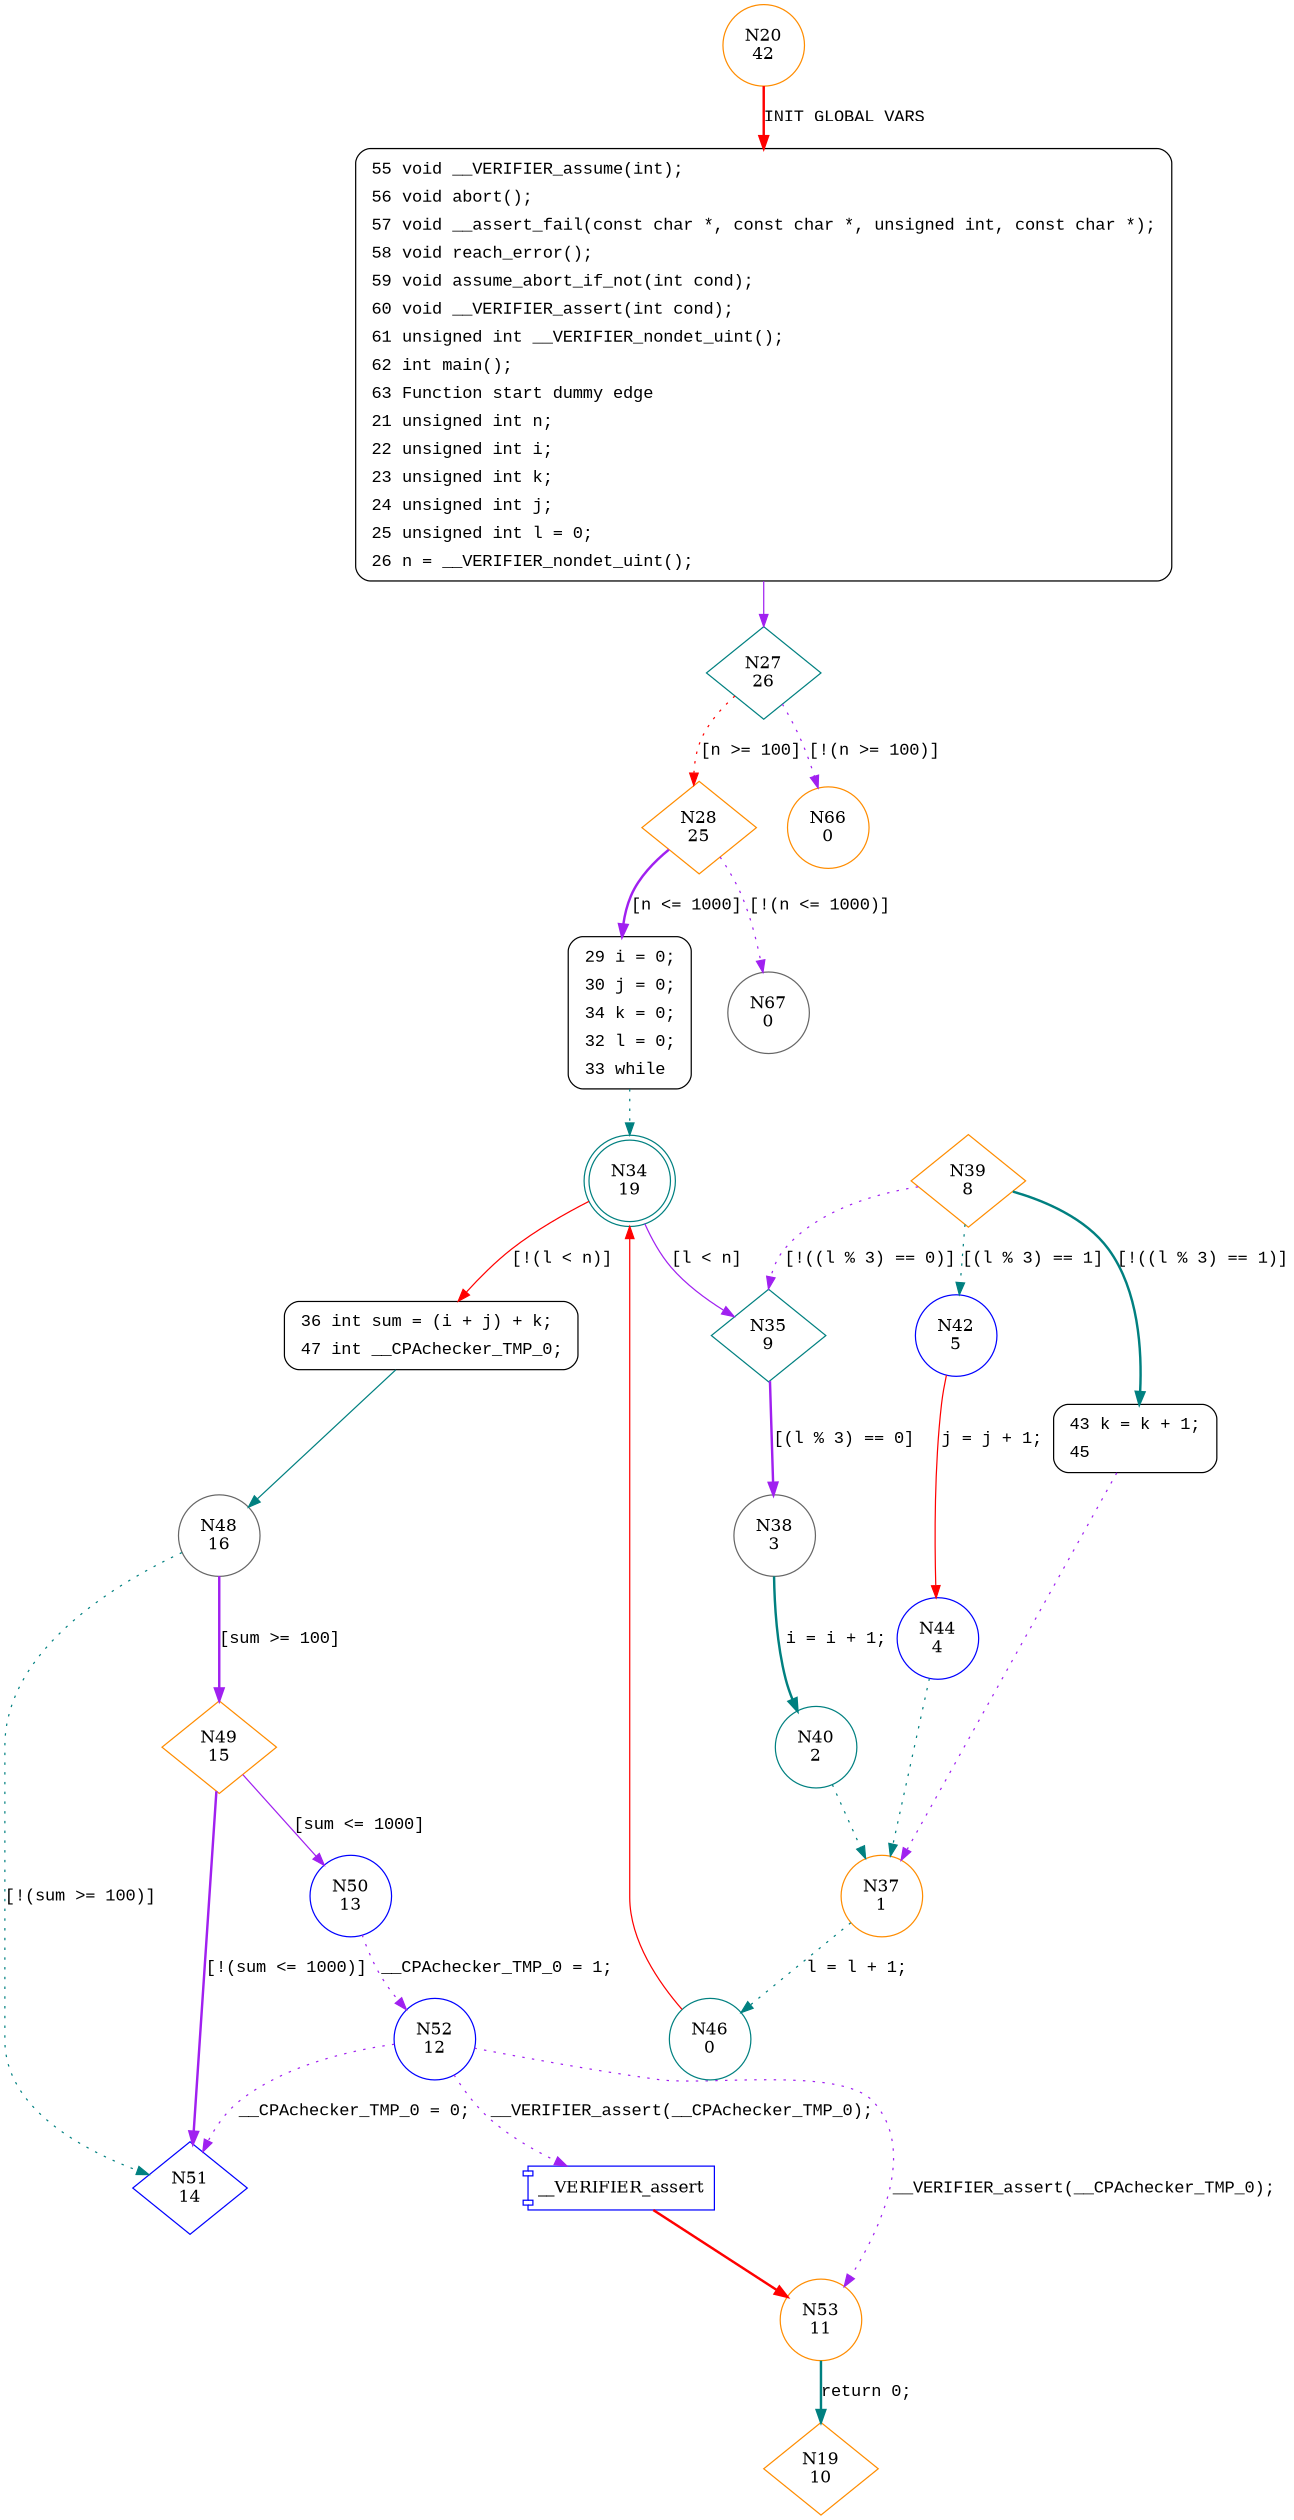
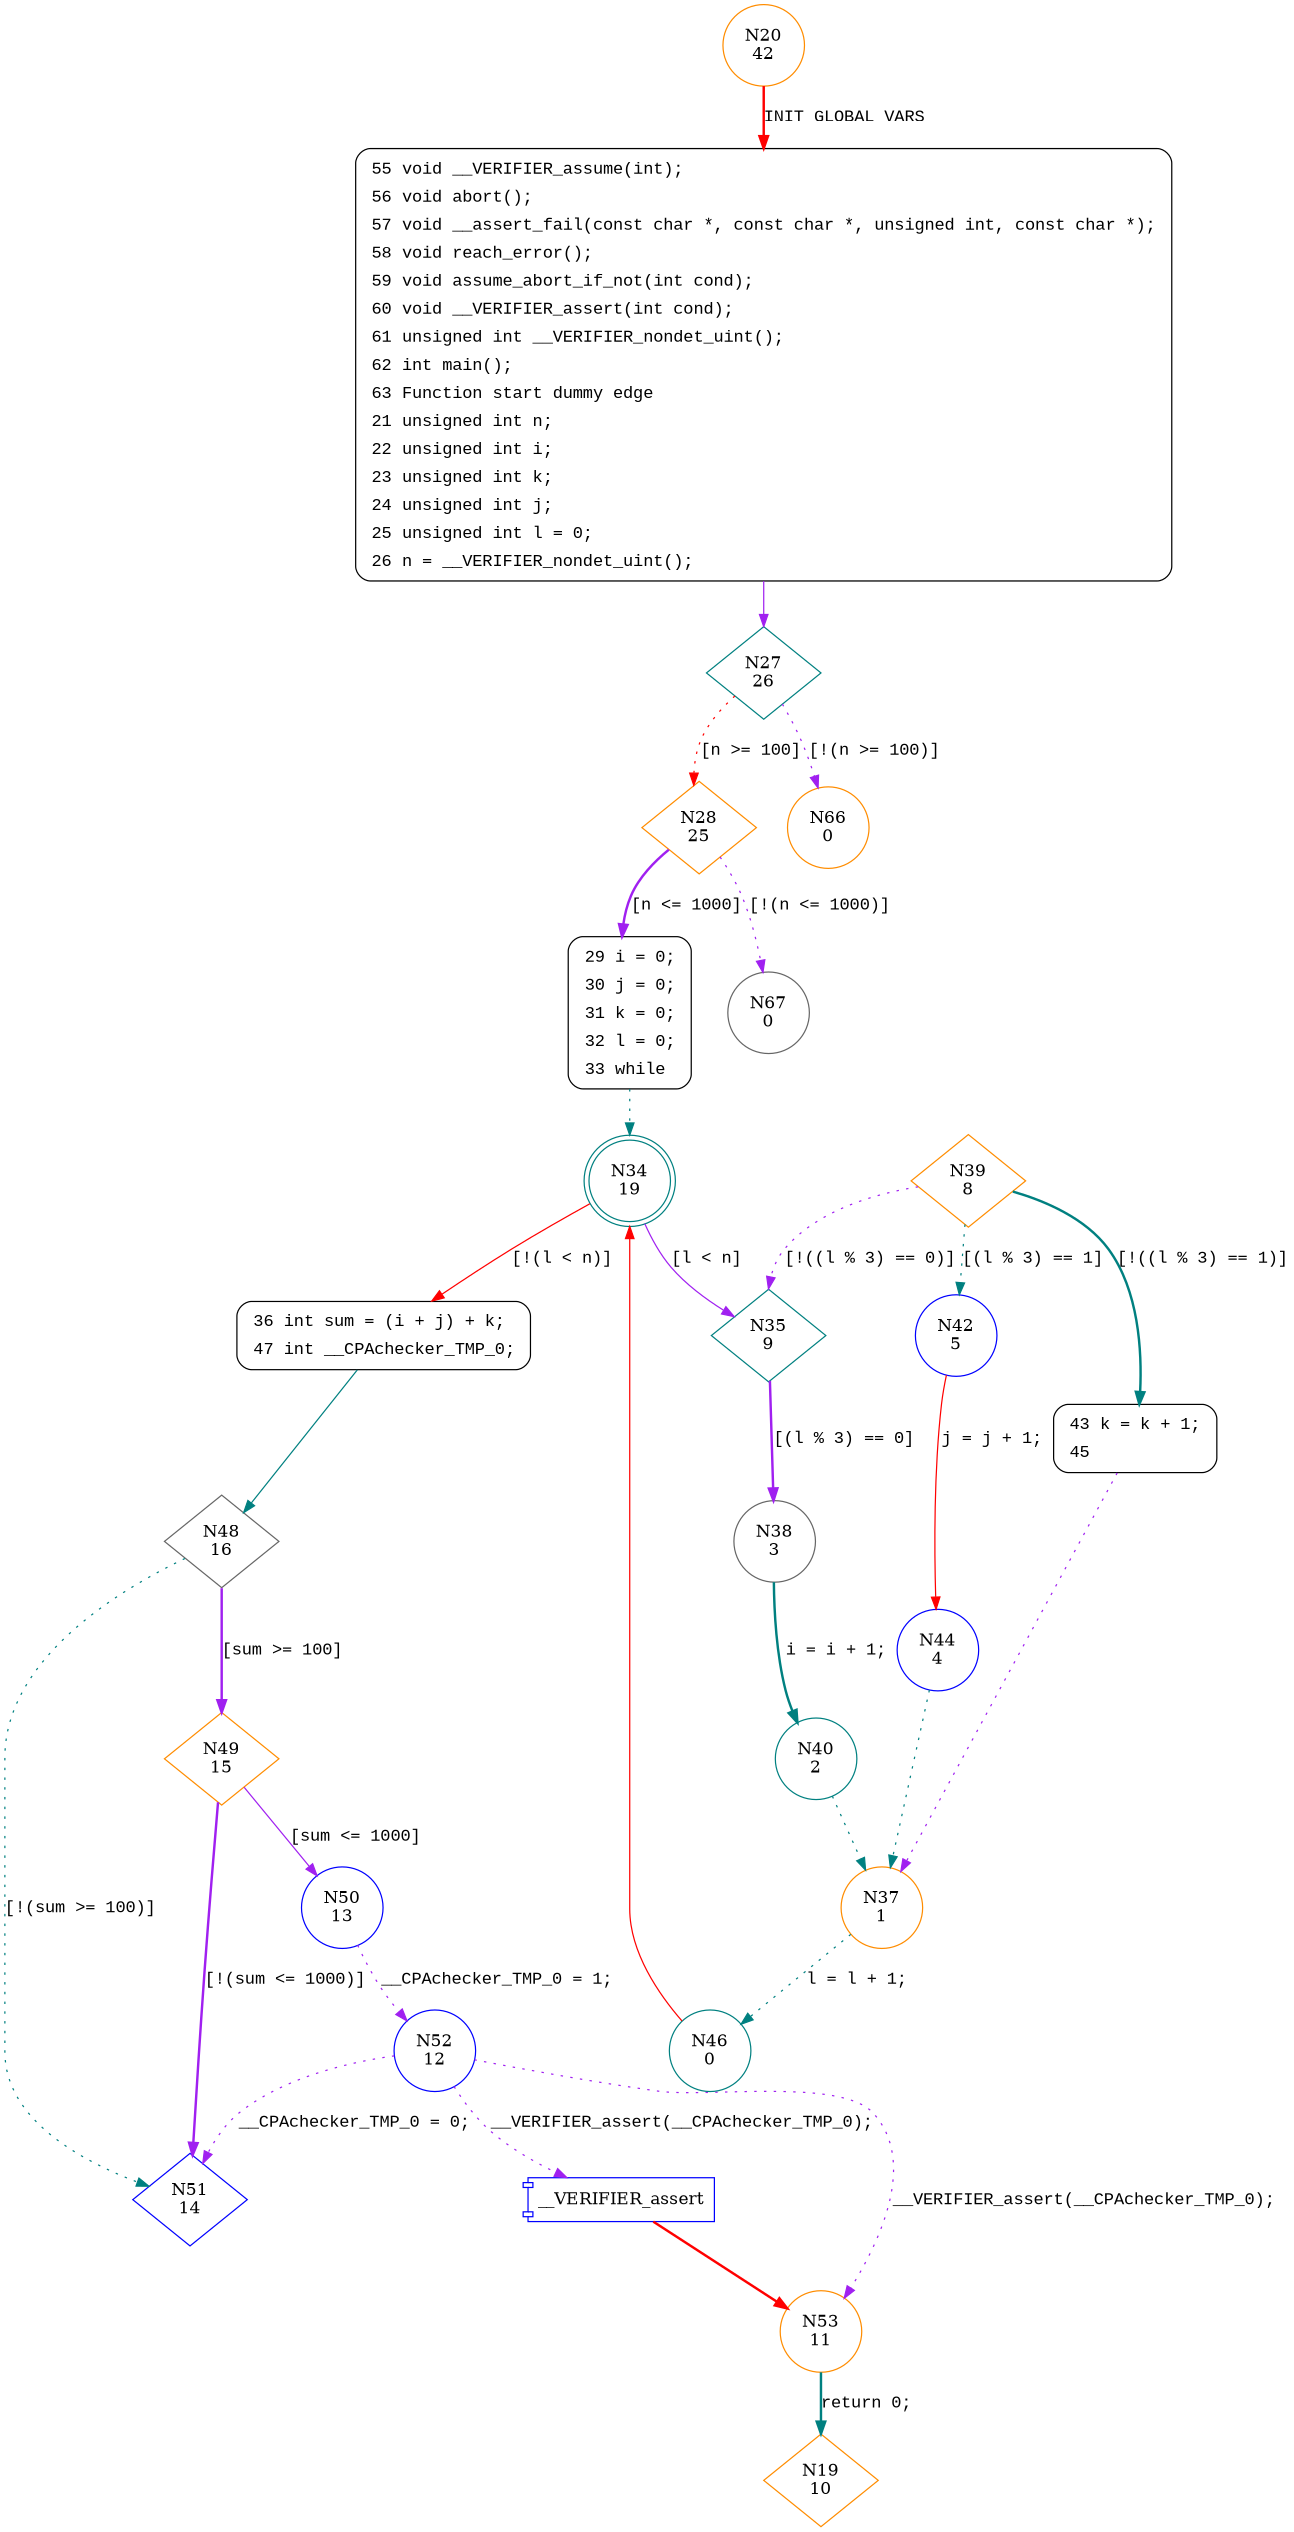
(595, 1013) -> (595, 1013)
(219, 1536) -> (222, 1541)
